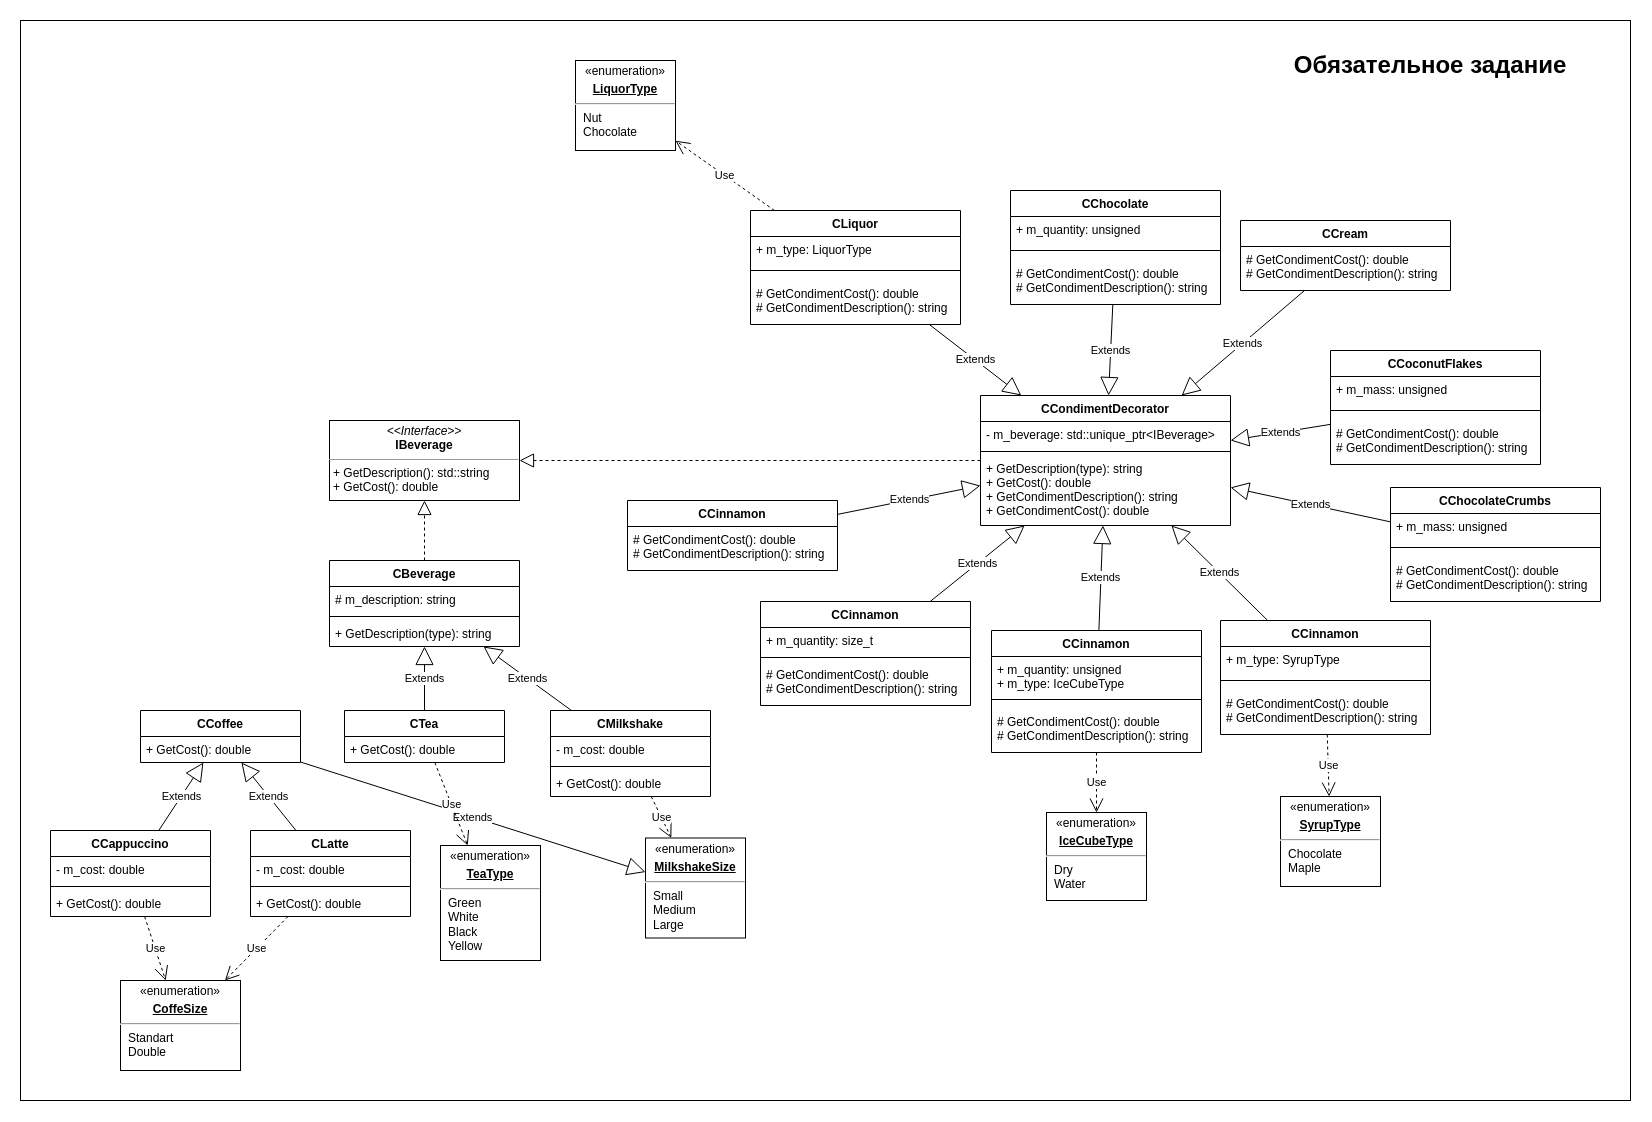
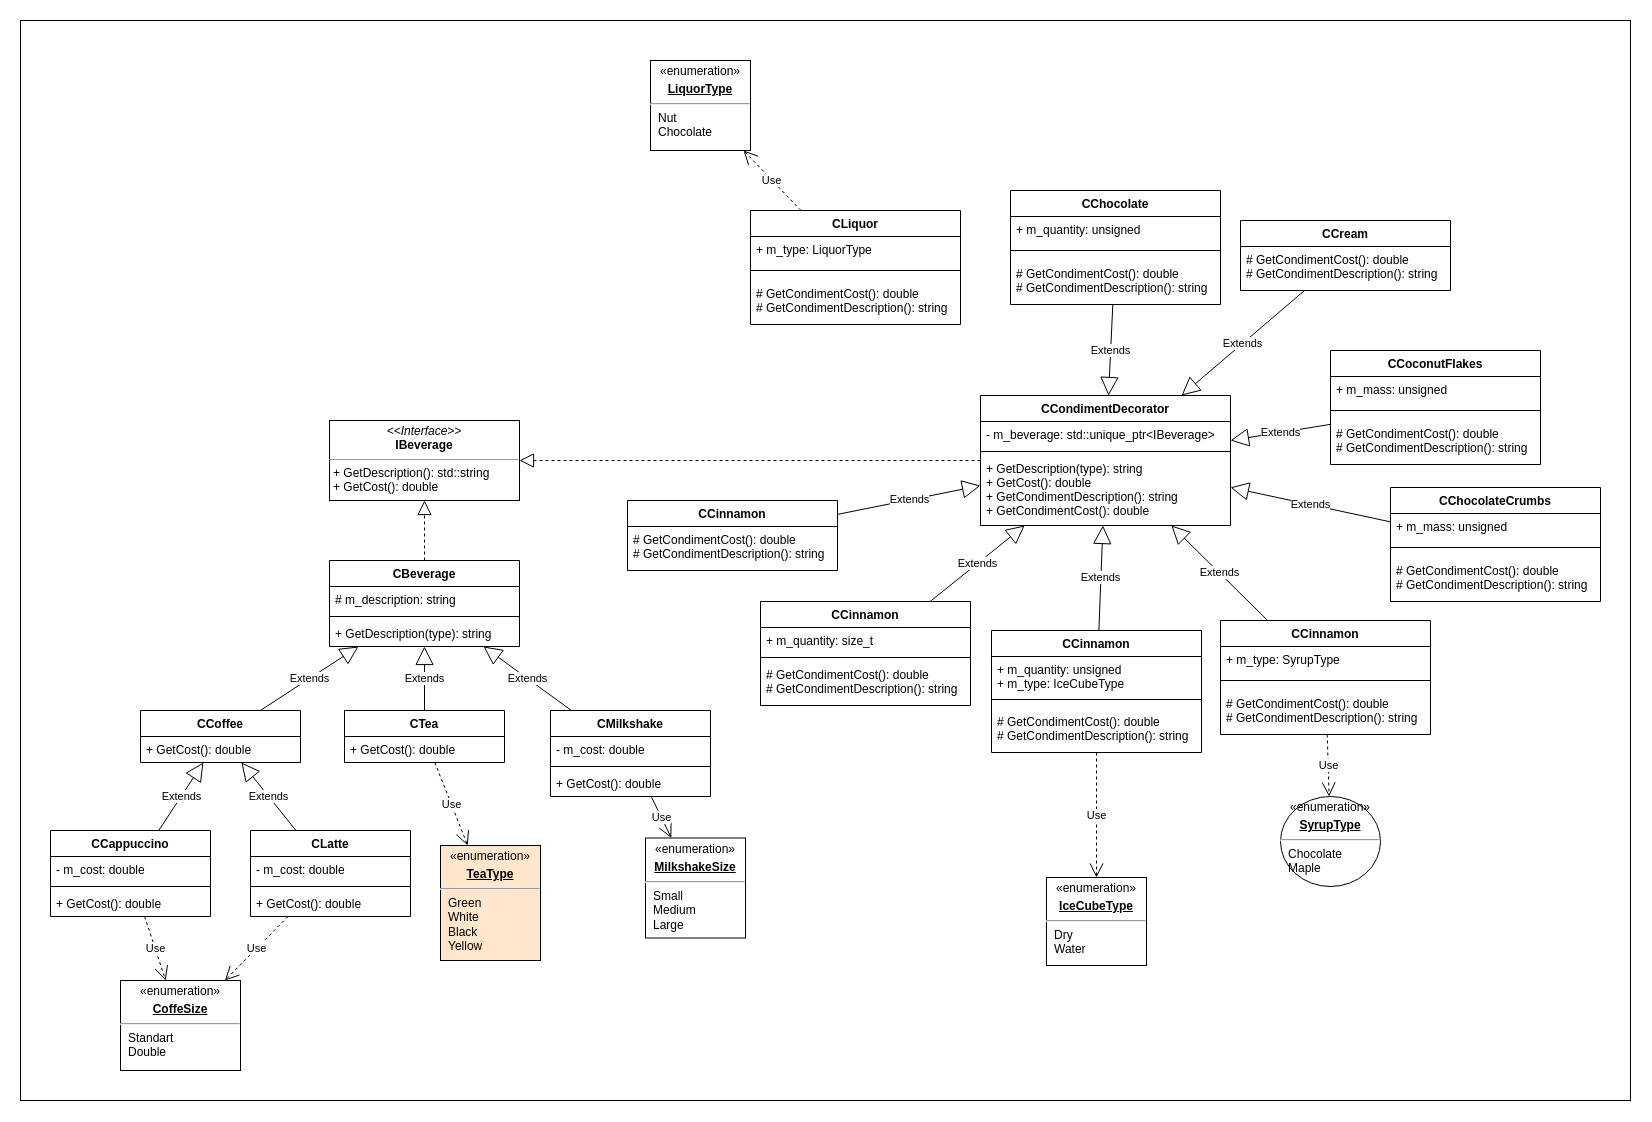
(1431, 66) -> none
(626, 106) -> (701, 106)
(969, 355) -> none
(655, 805) -> (655, 805)
(542, 839) -> (302, 683)
(1331, 842) -> (1331, 842)
(1097, 857) -> (1097, 922)
(491, 903) -> (491, 903)
